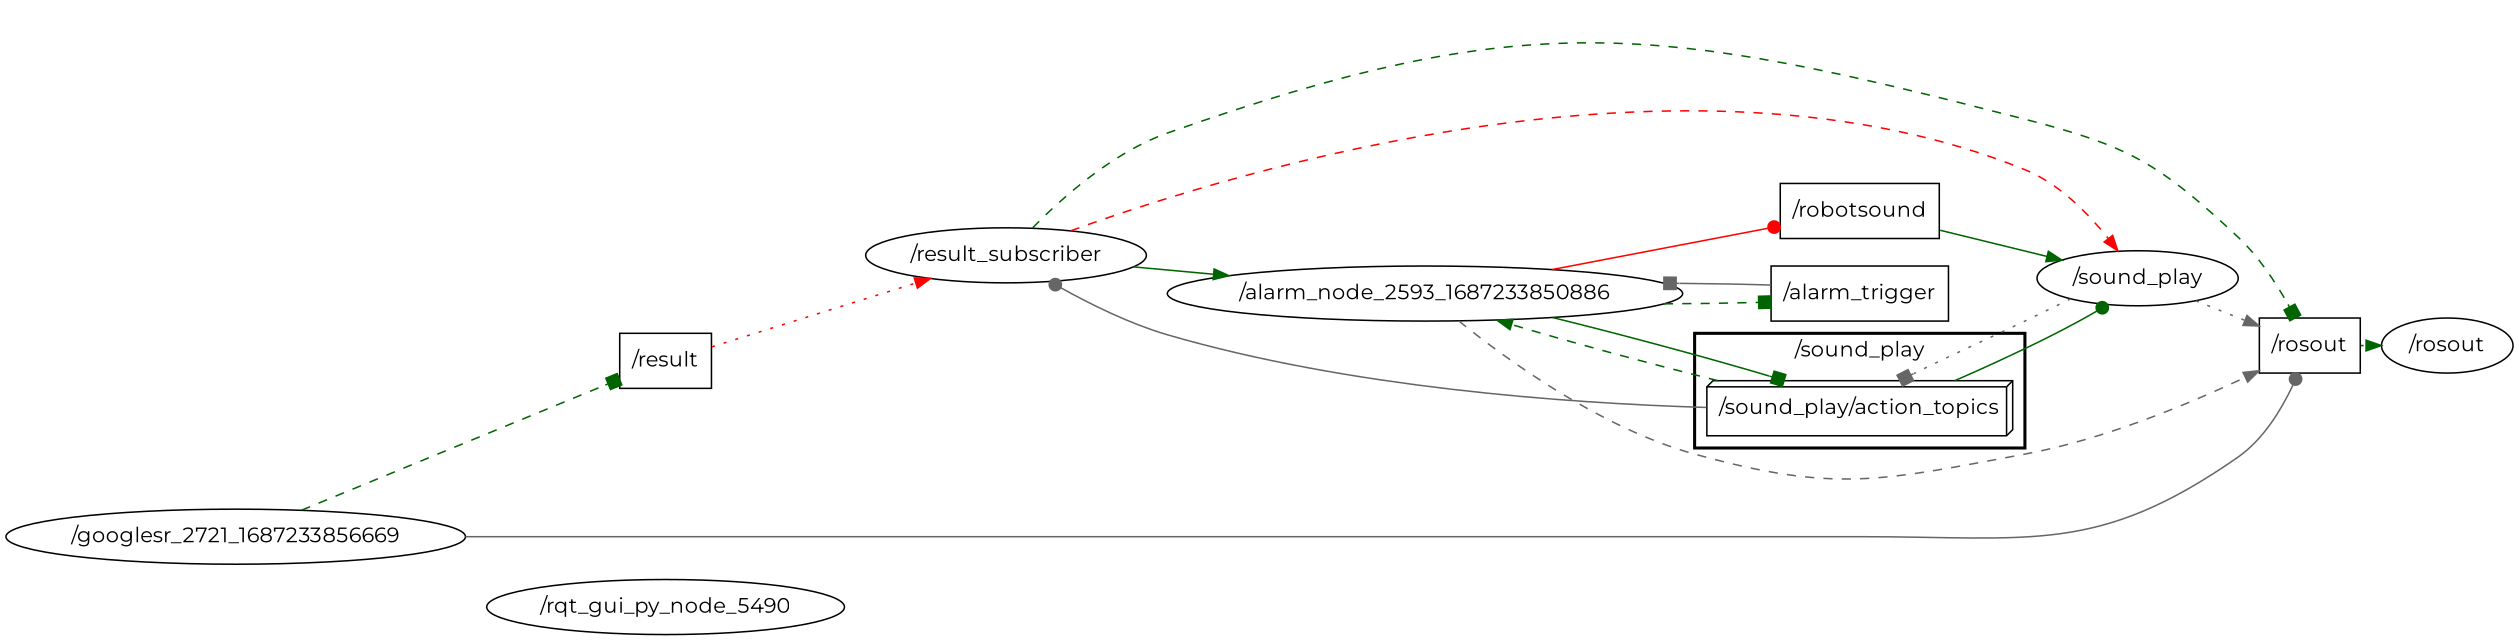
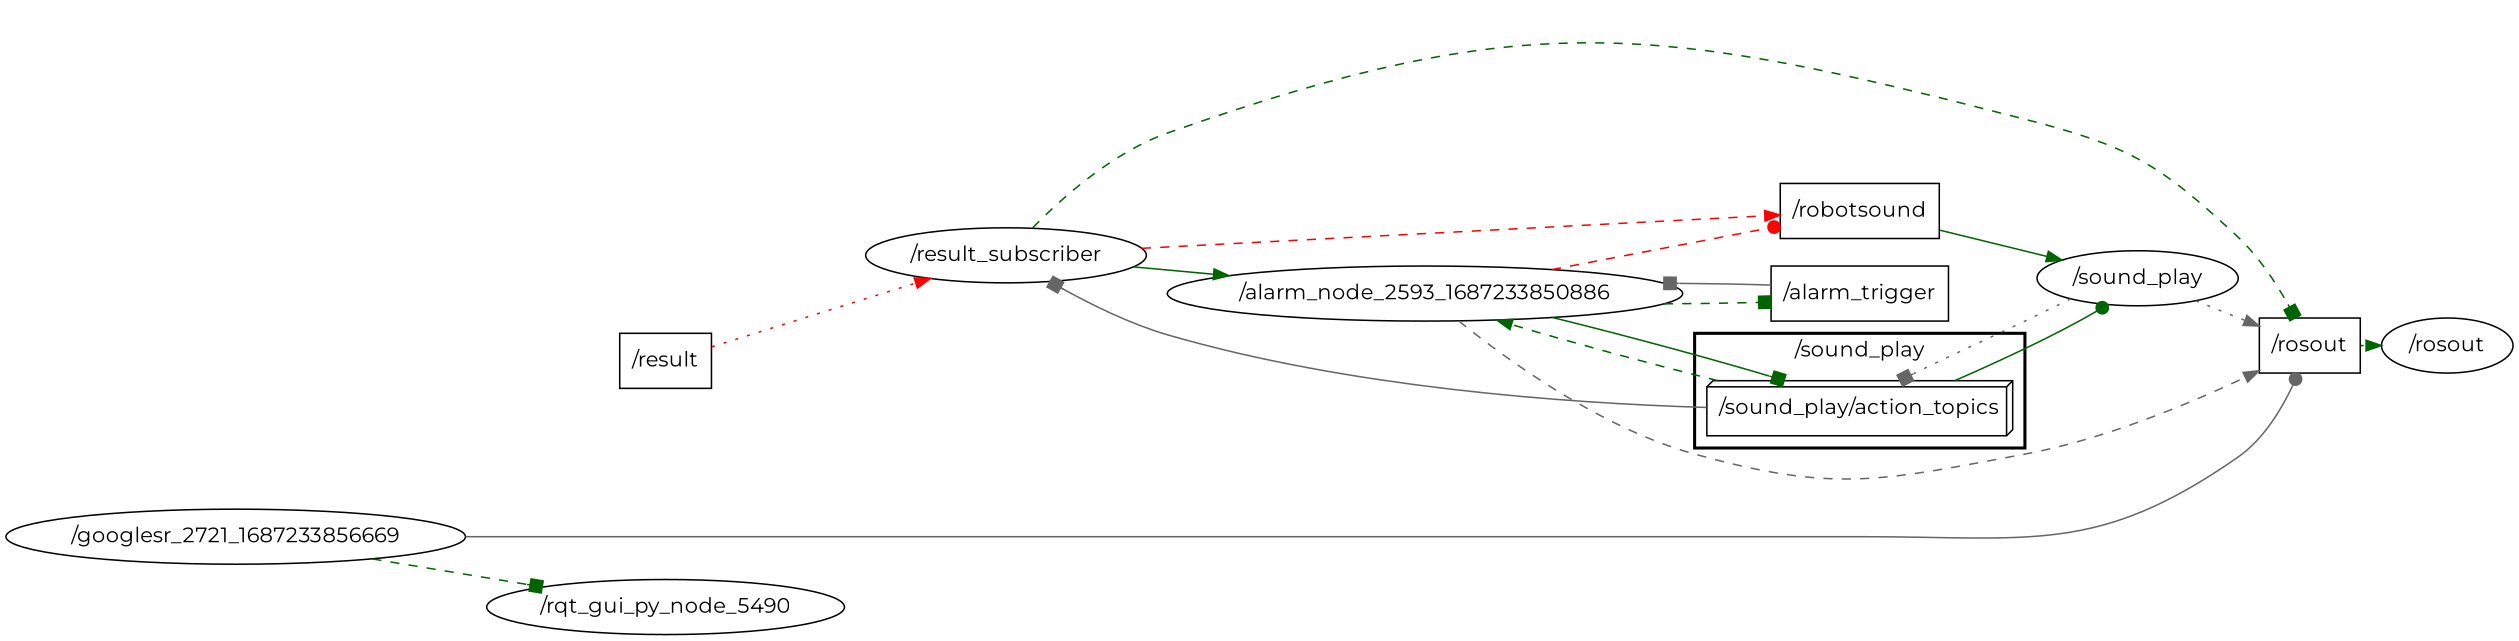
(1599, 115) -> (1453, 232)
(1660, 249) -> (1660, 249)
(1377, 379) -> (1377, 379)
(453, 448) -> (450, 572)
